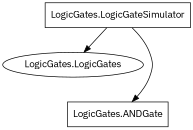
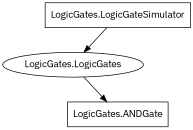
(152, 61) -> (93, 87)
